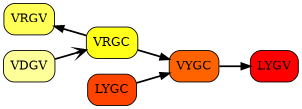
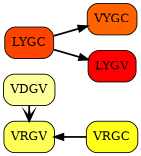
(149, 53) -> none
(66, 56) -> (29, 109)
(230, 66) -> (67, 53)
